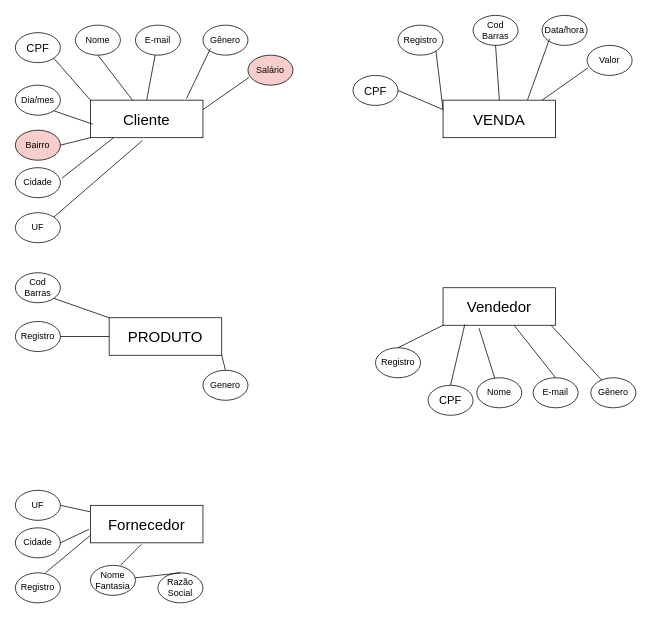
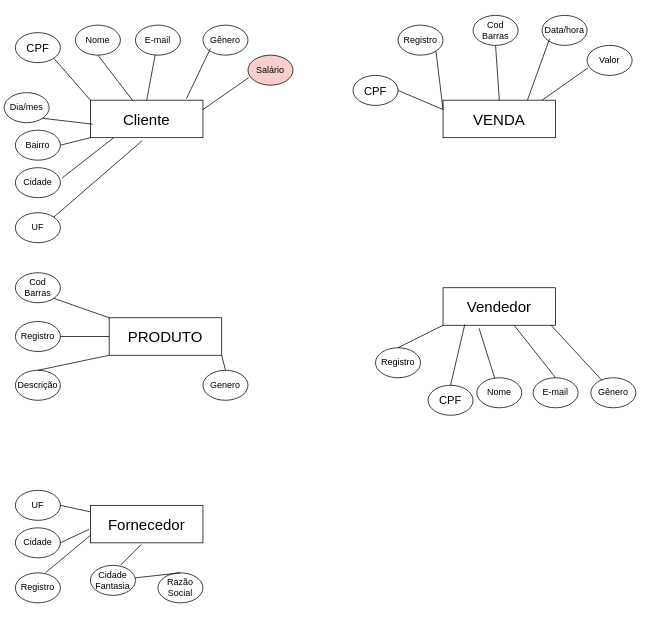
(38, 100) -> (27, 108)
(38, 145) -> (38, 145)
none -> (74, 363)
none -> (38, 385)
(113, 580) -> (113, 580)
